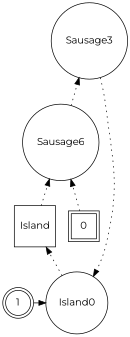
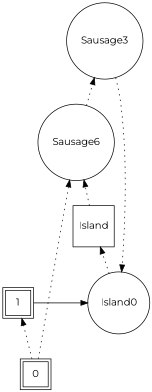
(18, 303) -> (18, 303)
none -> (28, 342)
